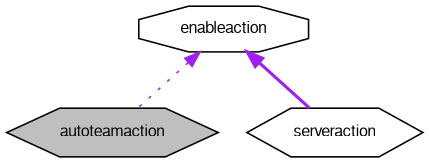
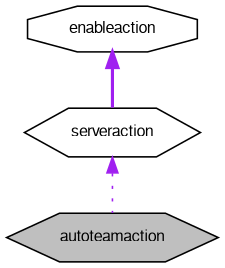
(163, 85) -> (112, 193)
